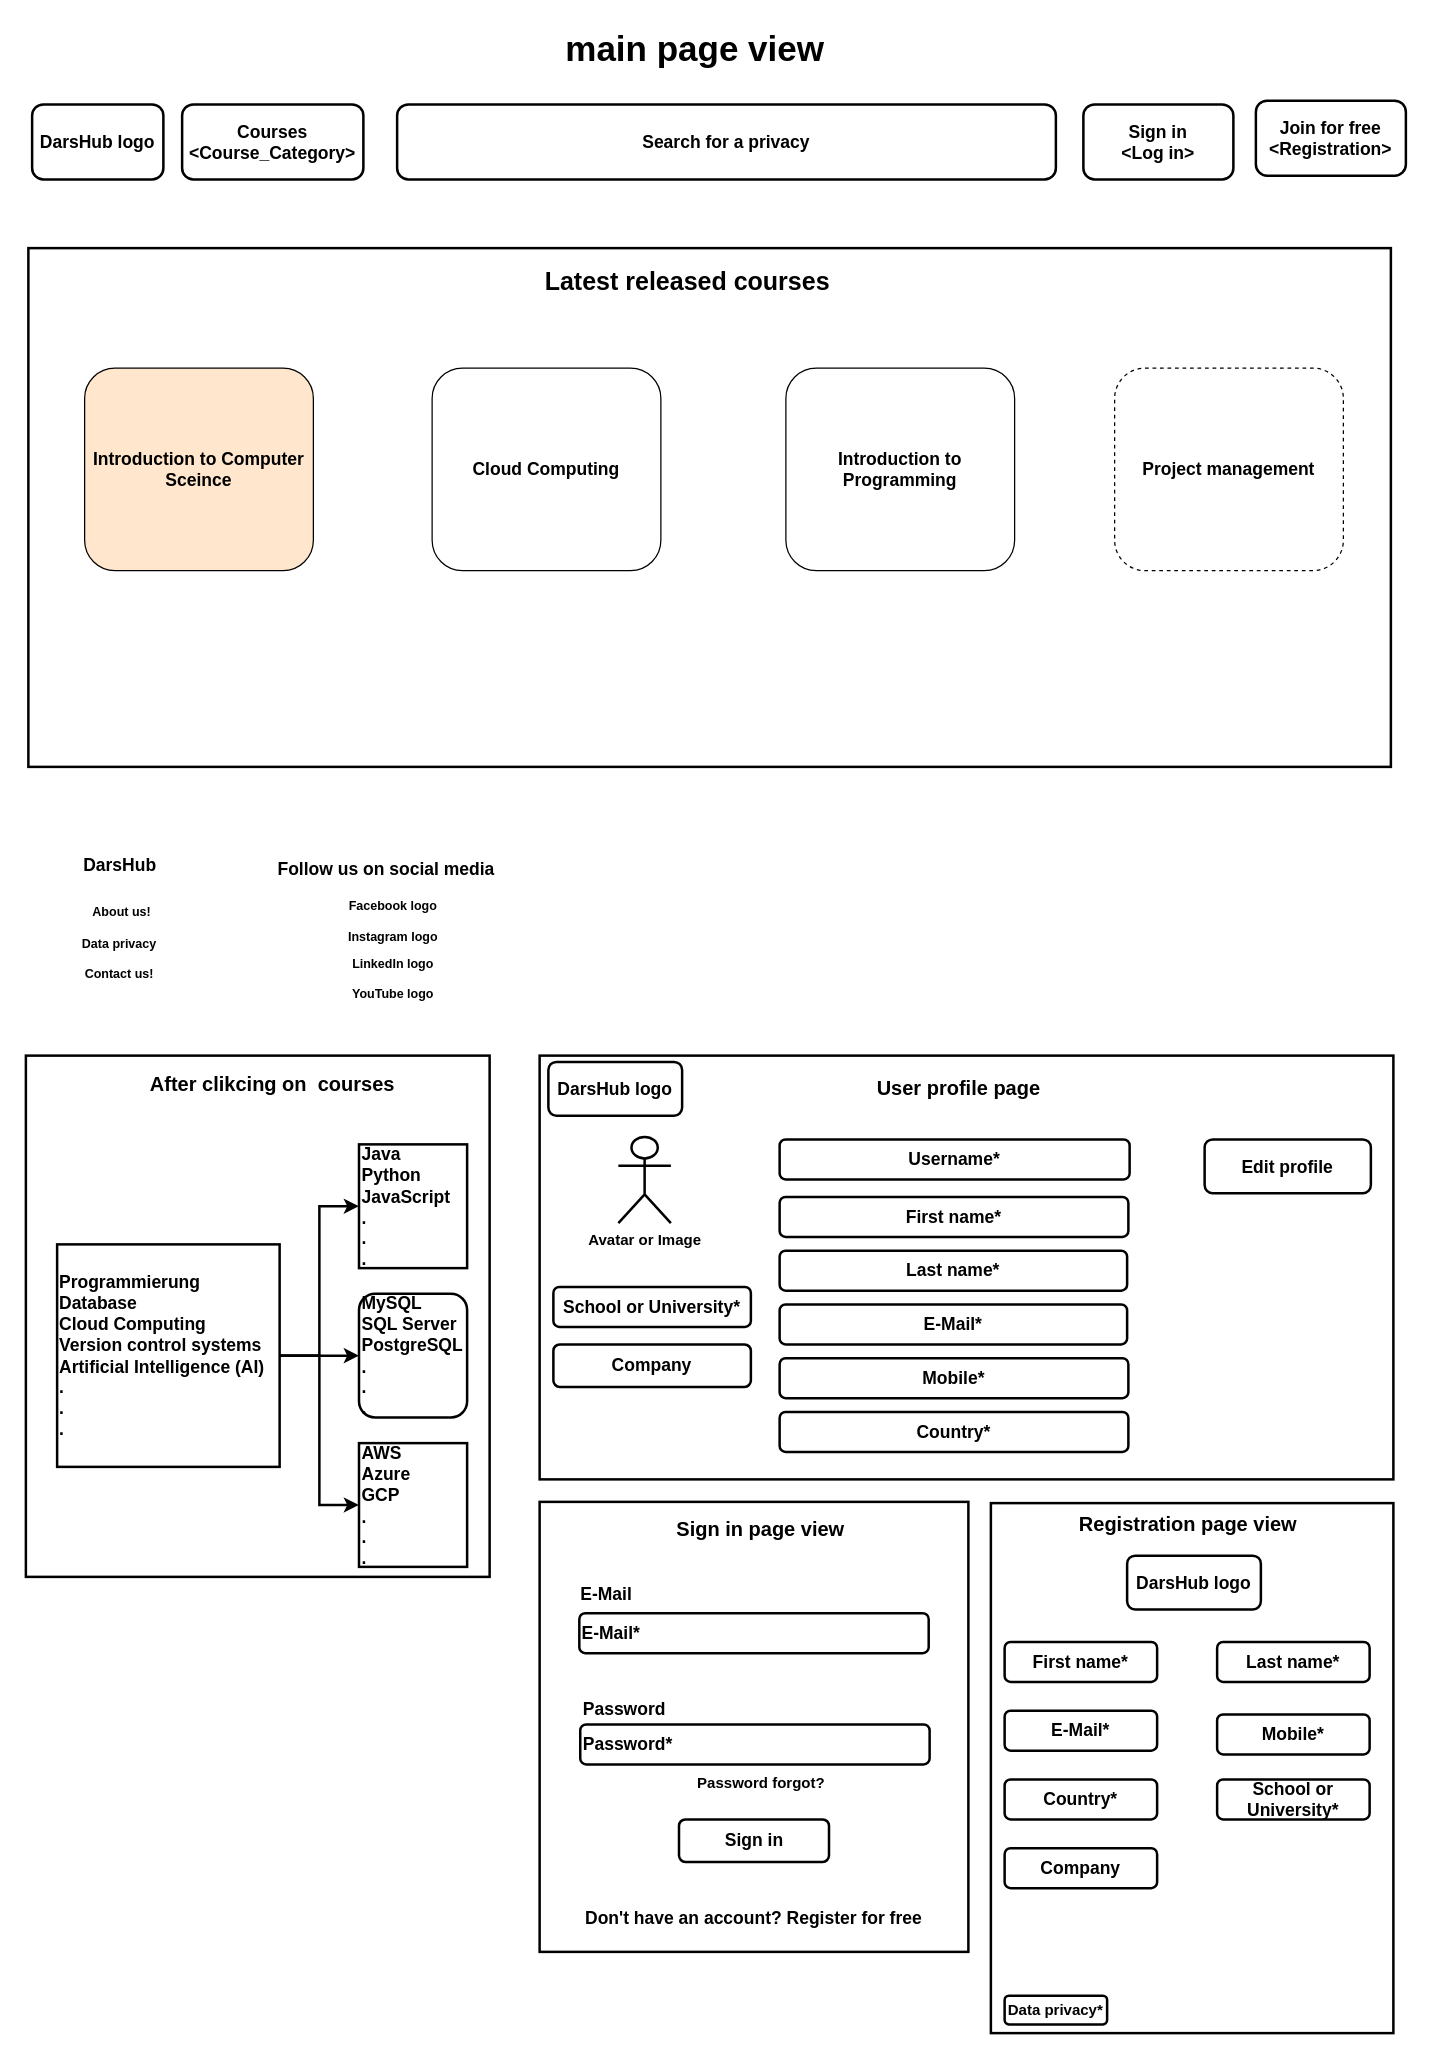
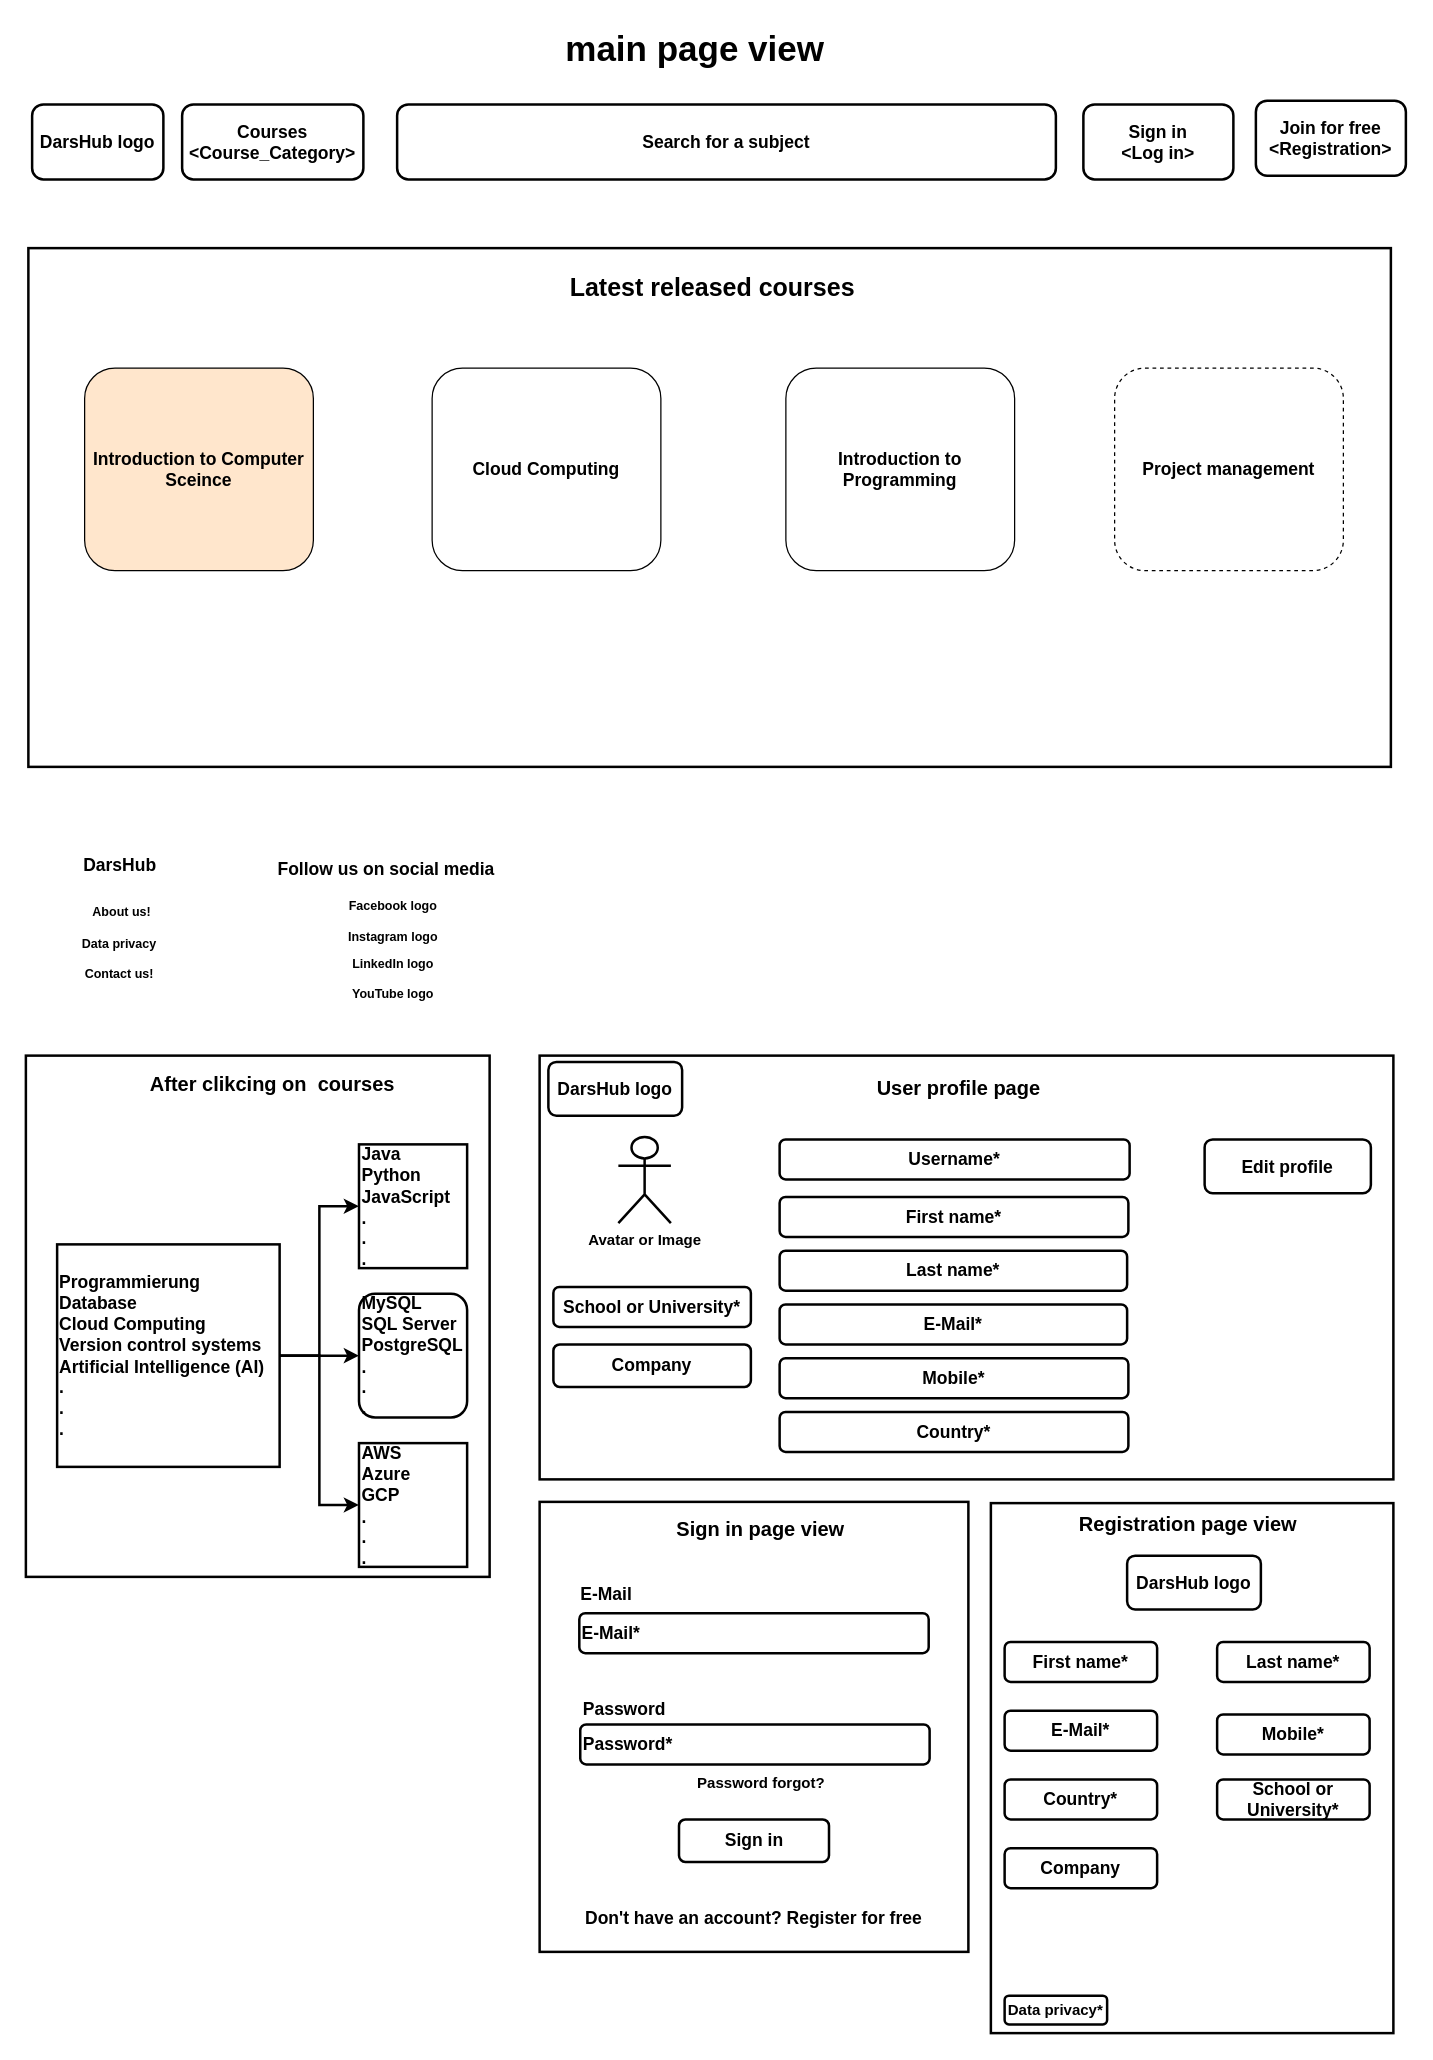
(726, 142) -> (726, 142)
(688, 281) -> (713, 287)
